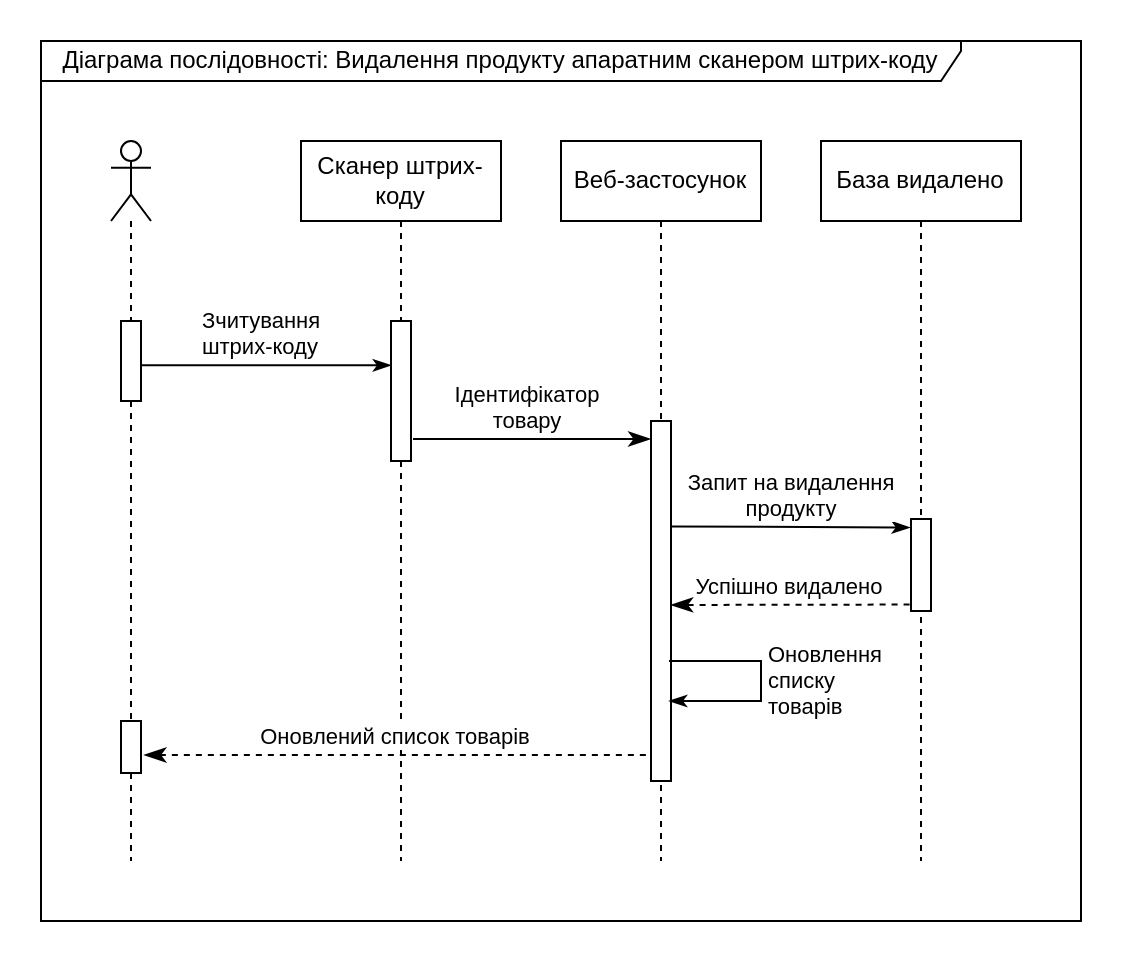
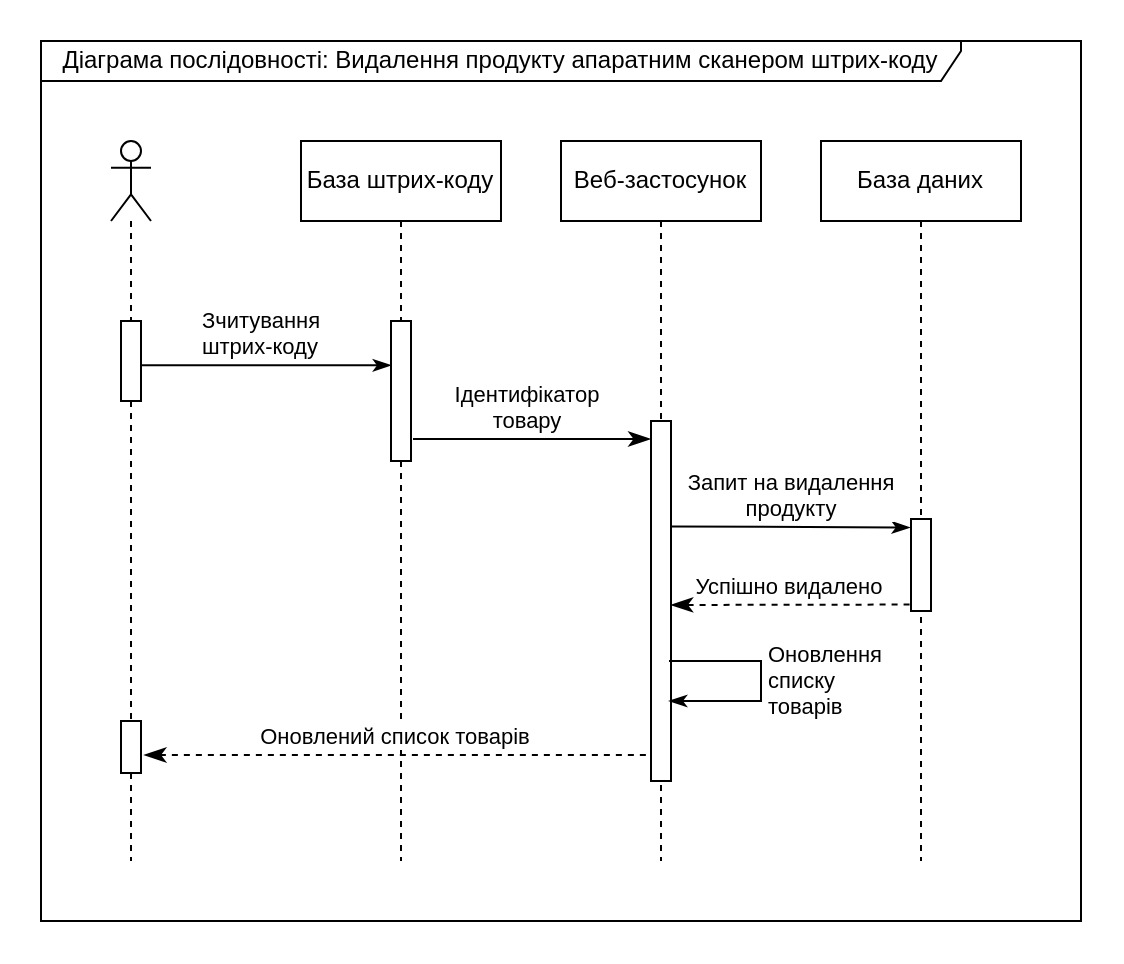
(401, 181) -> (401, 181)
(921, 181) -> (921, 181)
